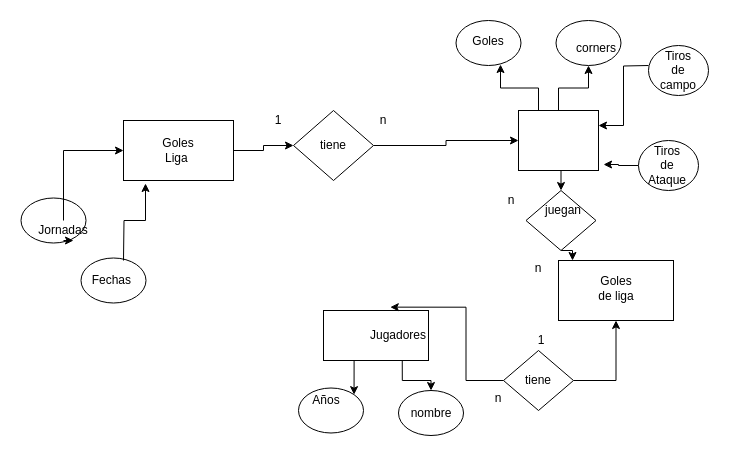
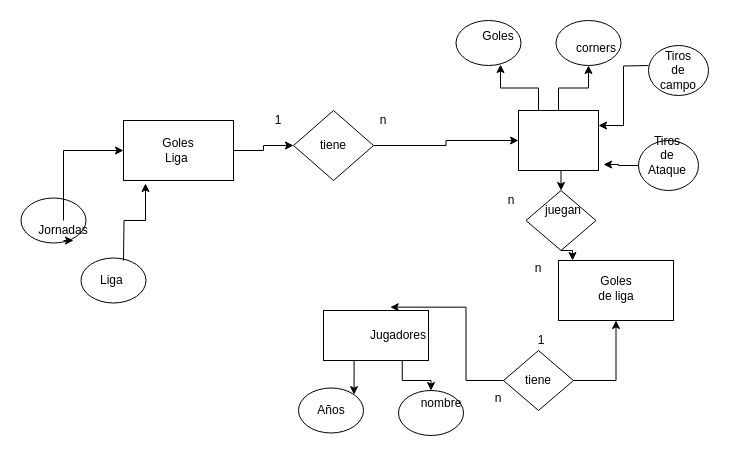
(489, 42) -> (499, 37)
(667, 166) -> (667, 156)
(114, 281) -> (114, 281)
(326, 401) -> (331, 411)
(431, 413) -> (441, 403)
